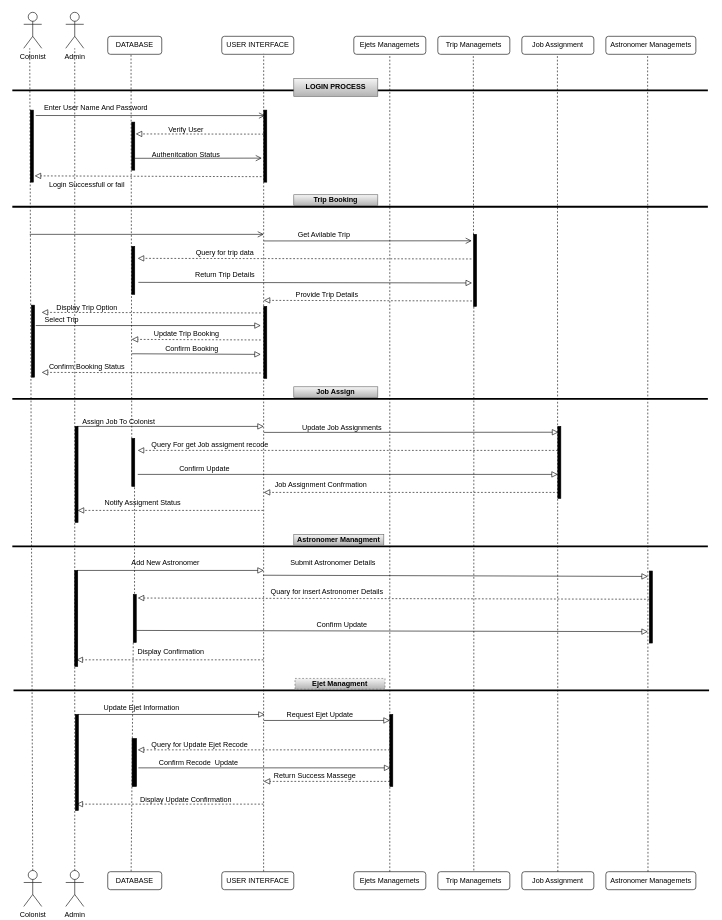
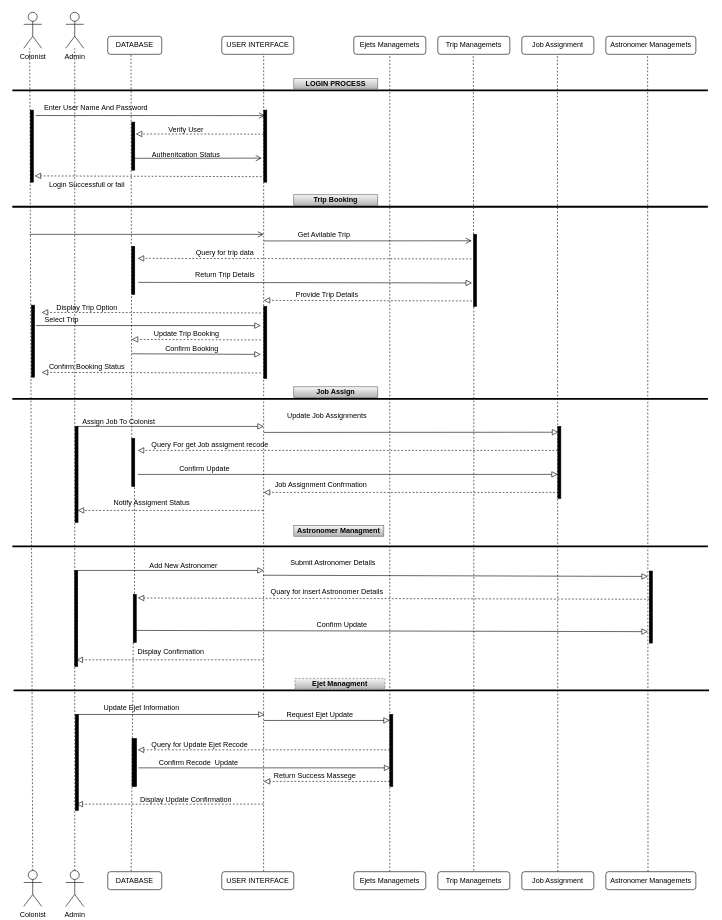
(336, 87) -> (336, 84)
(342, 428) -> (327, 416)
(143, 503) -> (152, 503)
(339, 540) -> (339, 531)
(165, 563) -> (183, 566)
